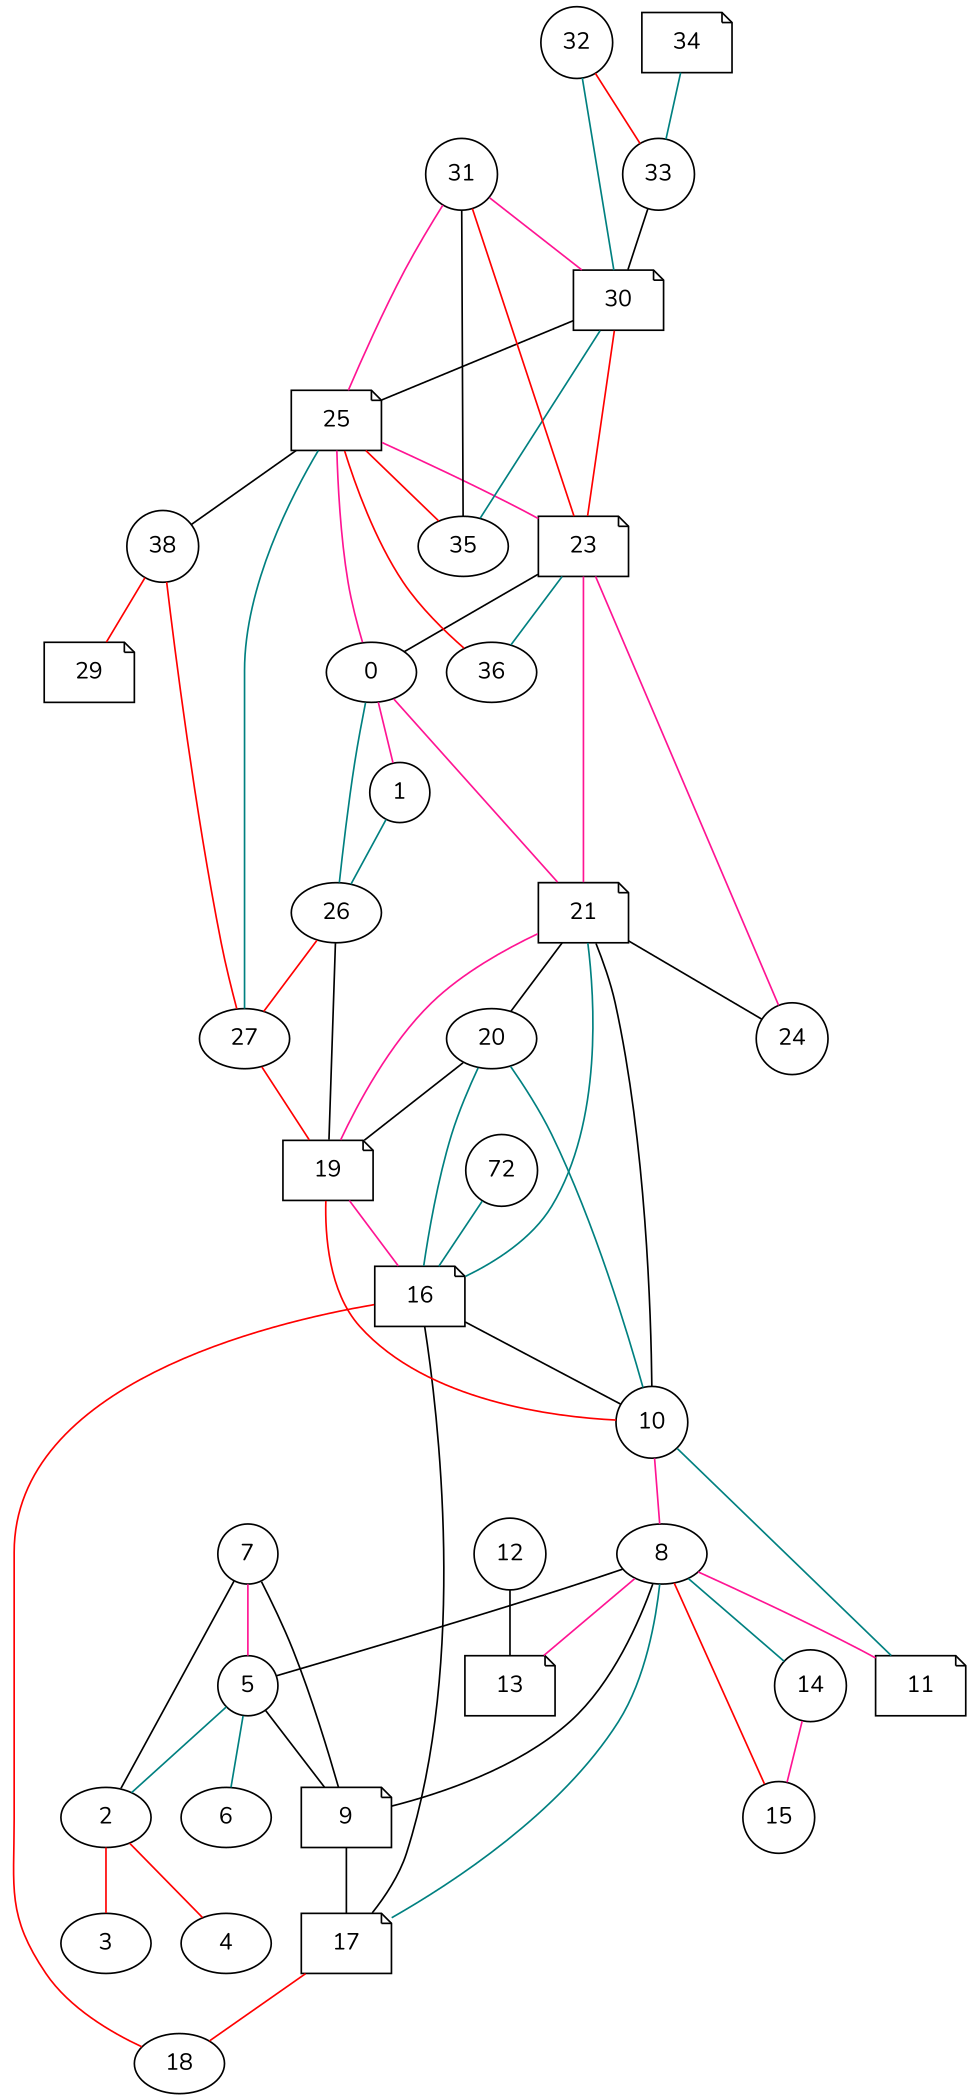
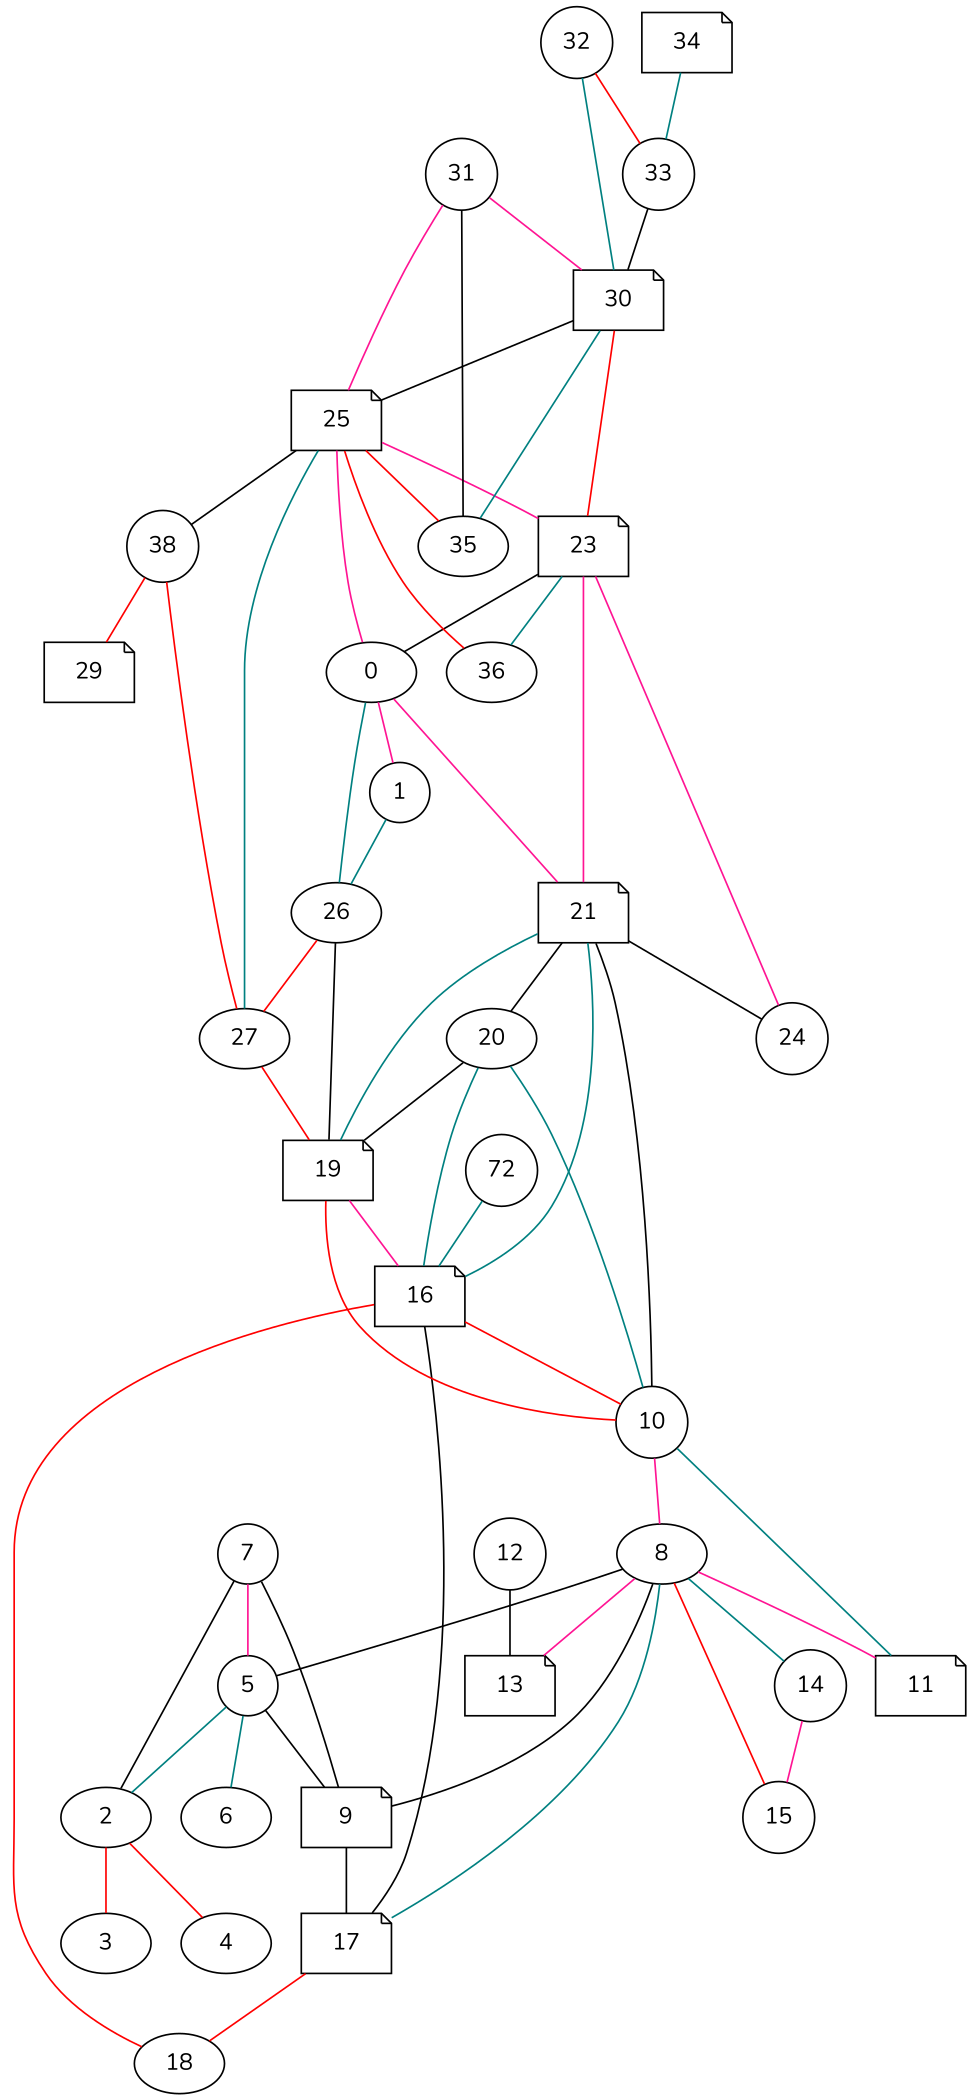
(523, 362) -> none
(418, 1017) -> (418, 1017)
(543, 1363) -> (543, 1363)
